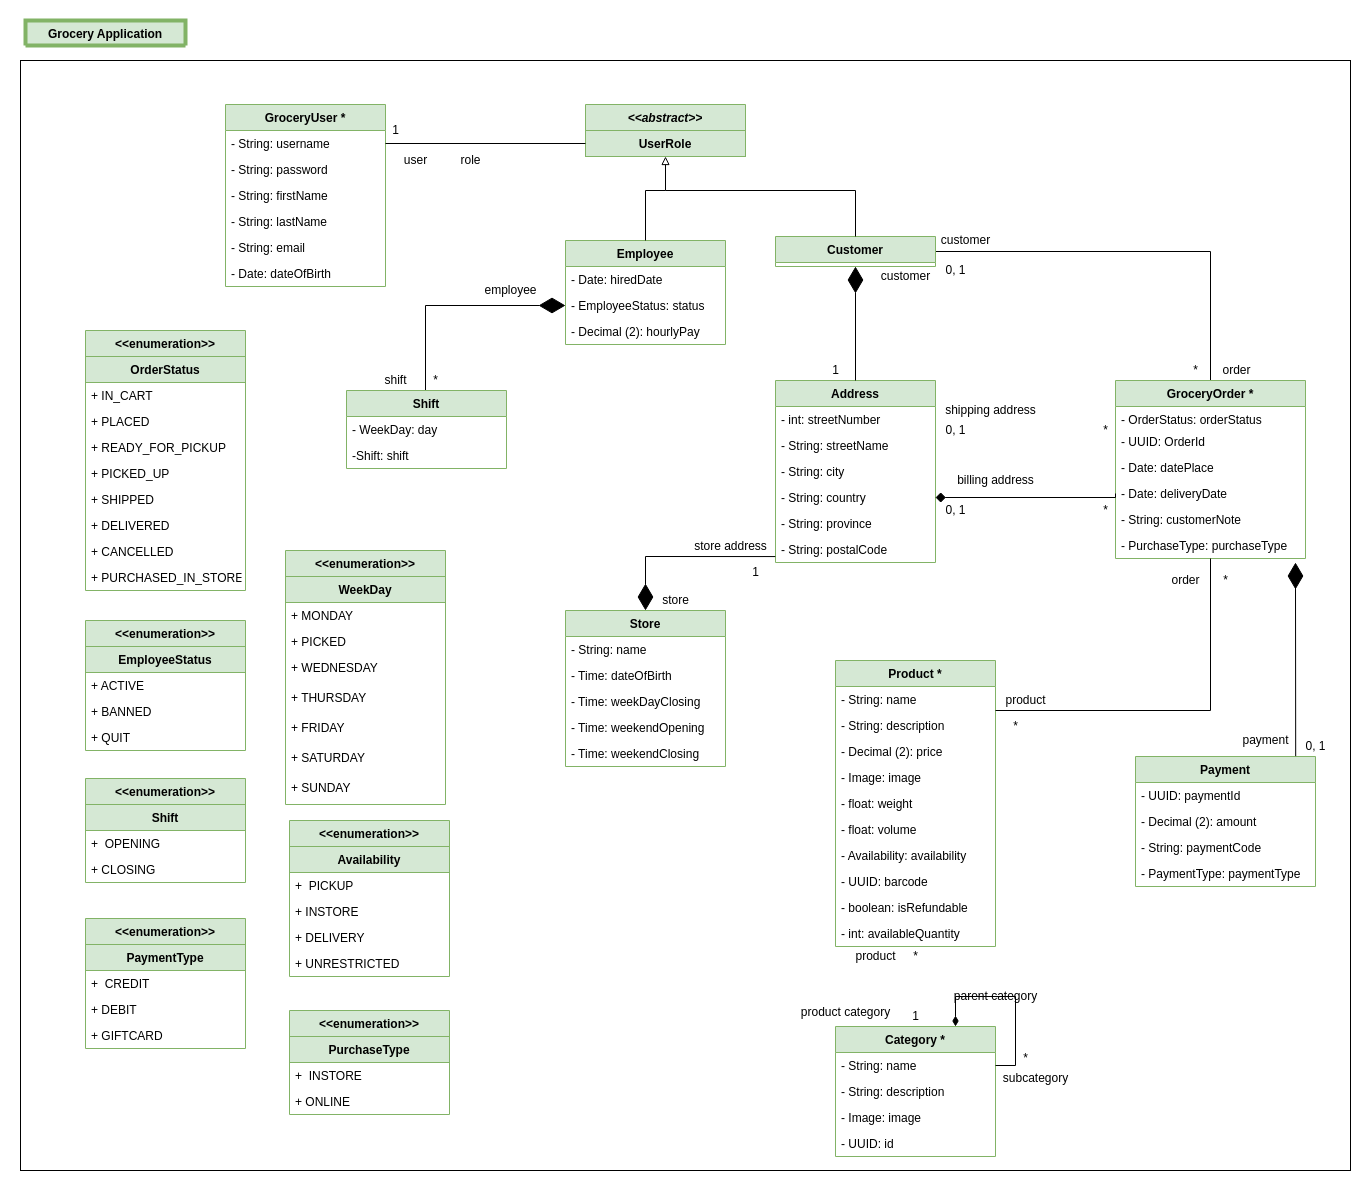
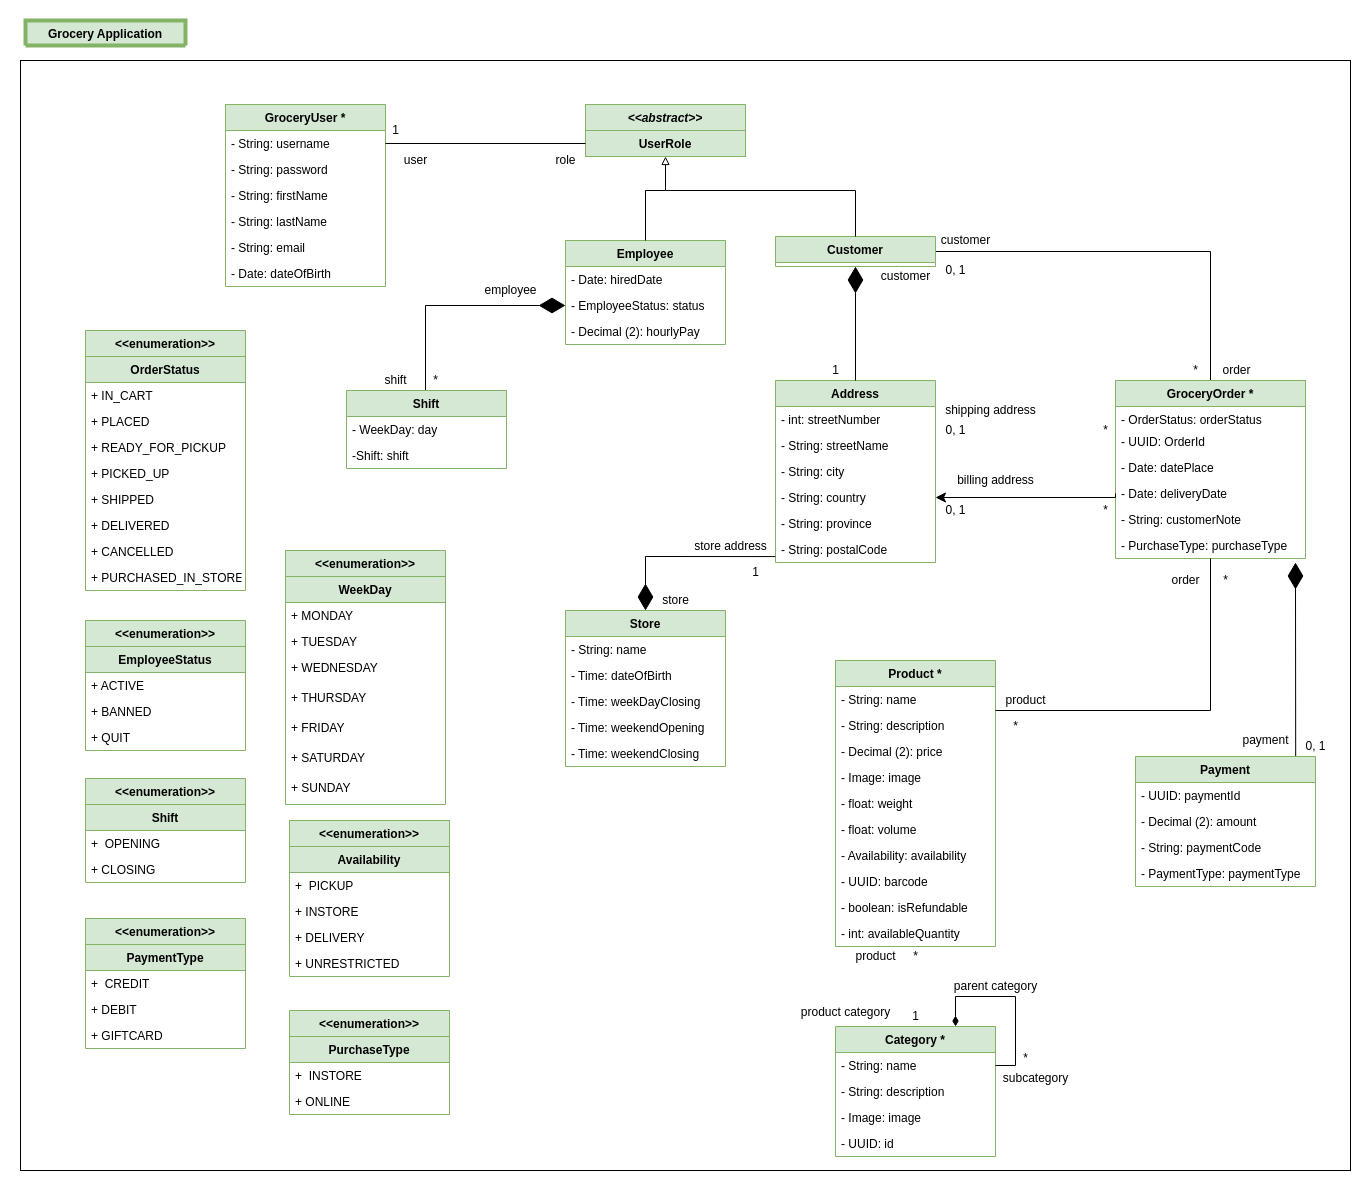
(471, 161) -> (566, 161)
(946, 498) -> (945, 498)
(316, 642) -> (320, 642)
(996, 997) -> (996, 987)
